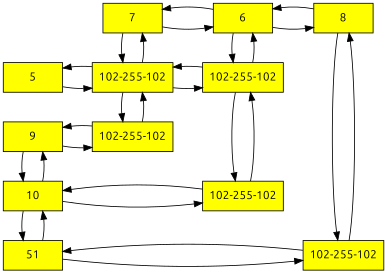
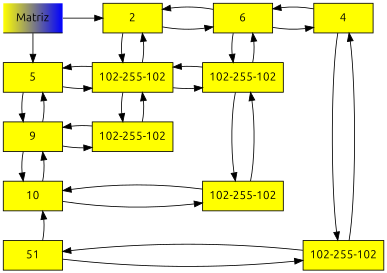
none -> (33, 18)
(133, 18) -> (133, 18)
(343, 18) -> (343, 18)
none -> (22, 103)
none -> (44, 111)
(22, 222) -> none
